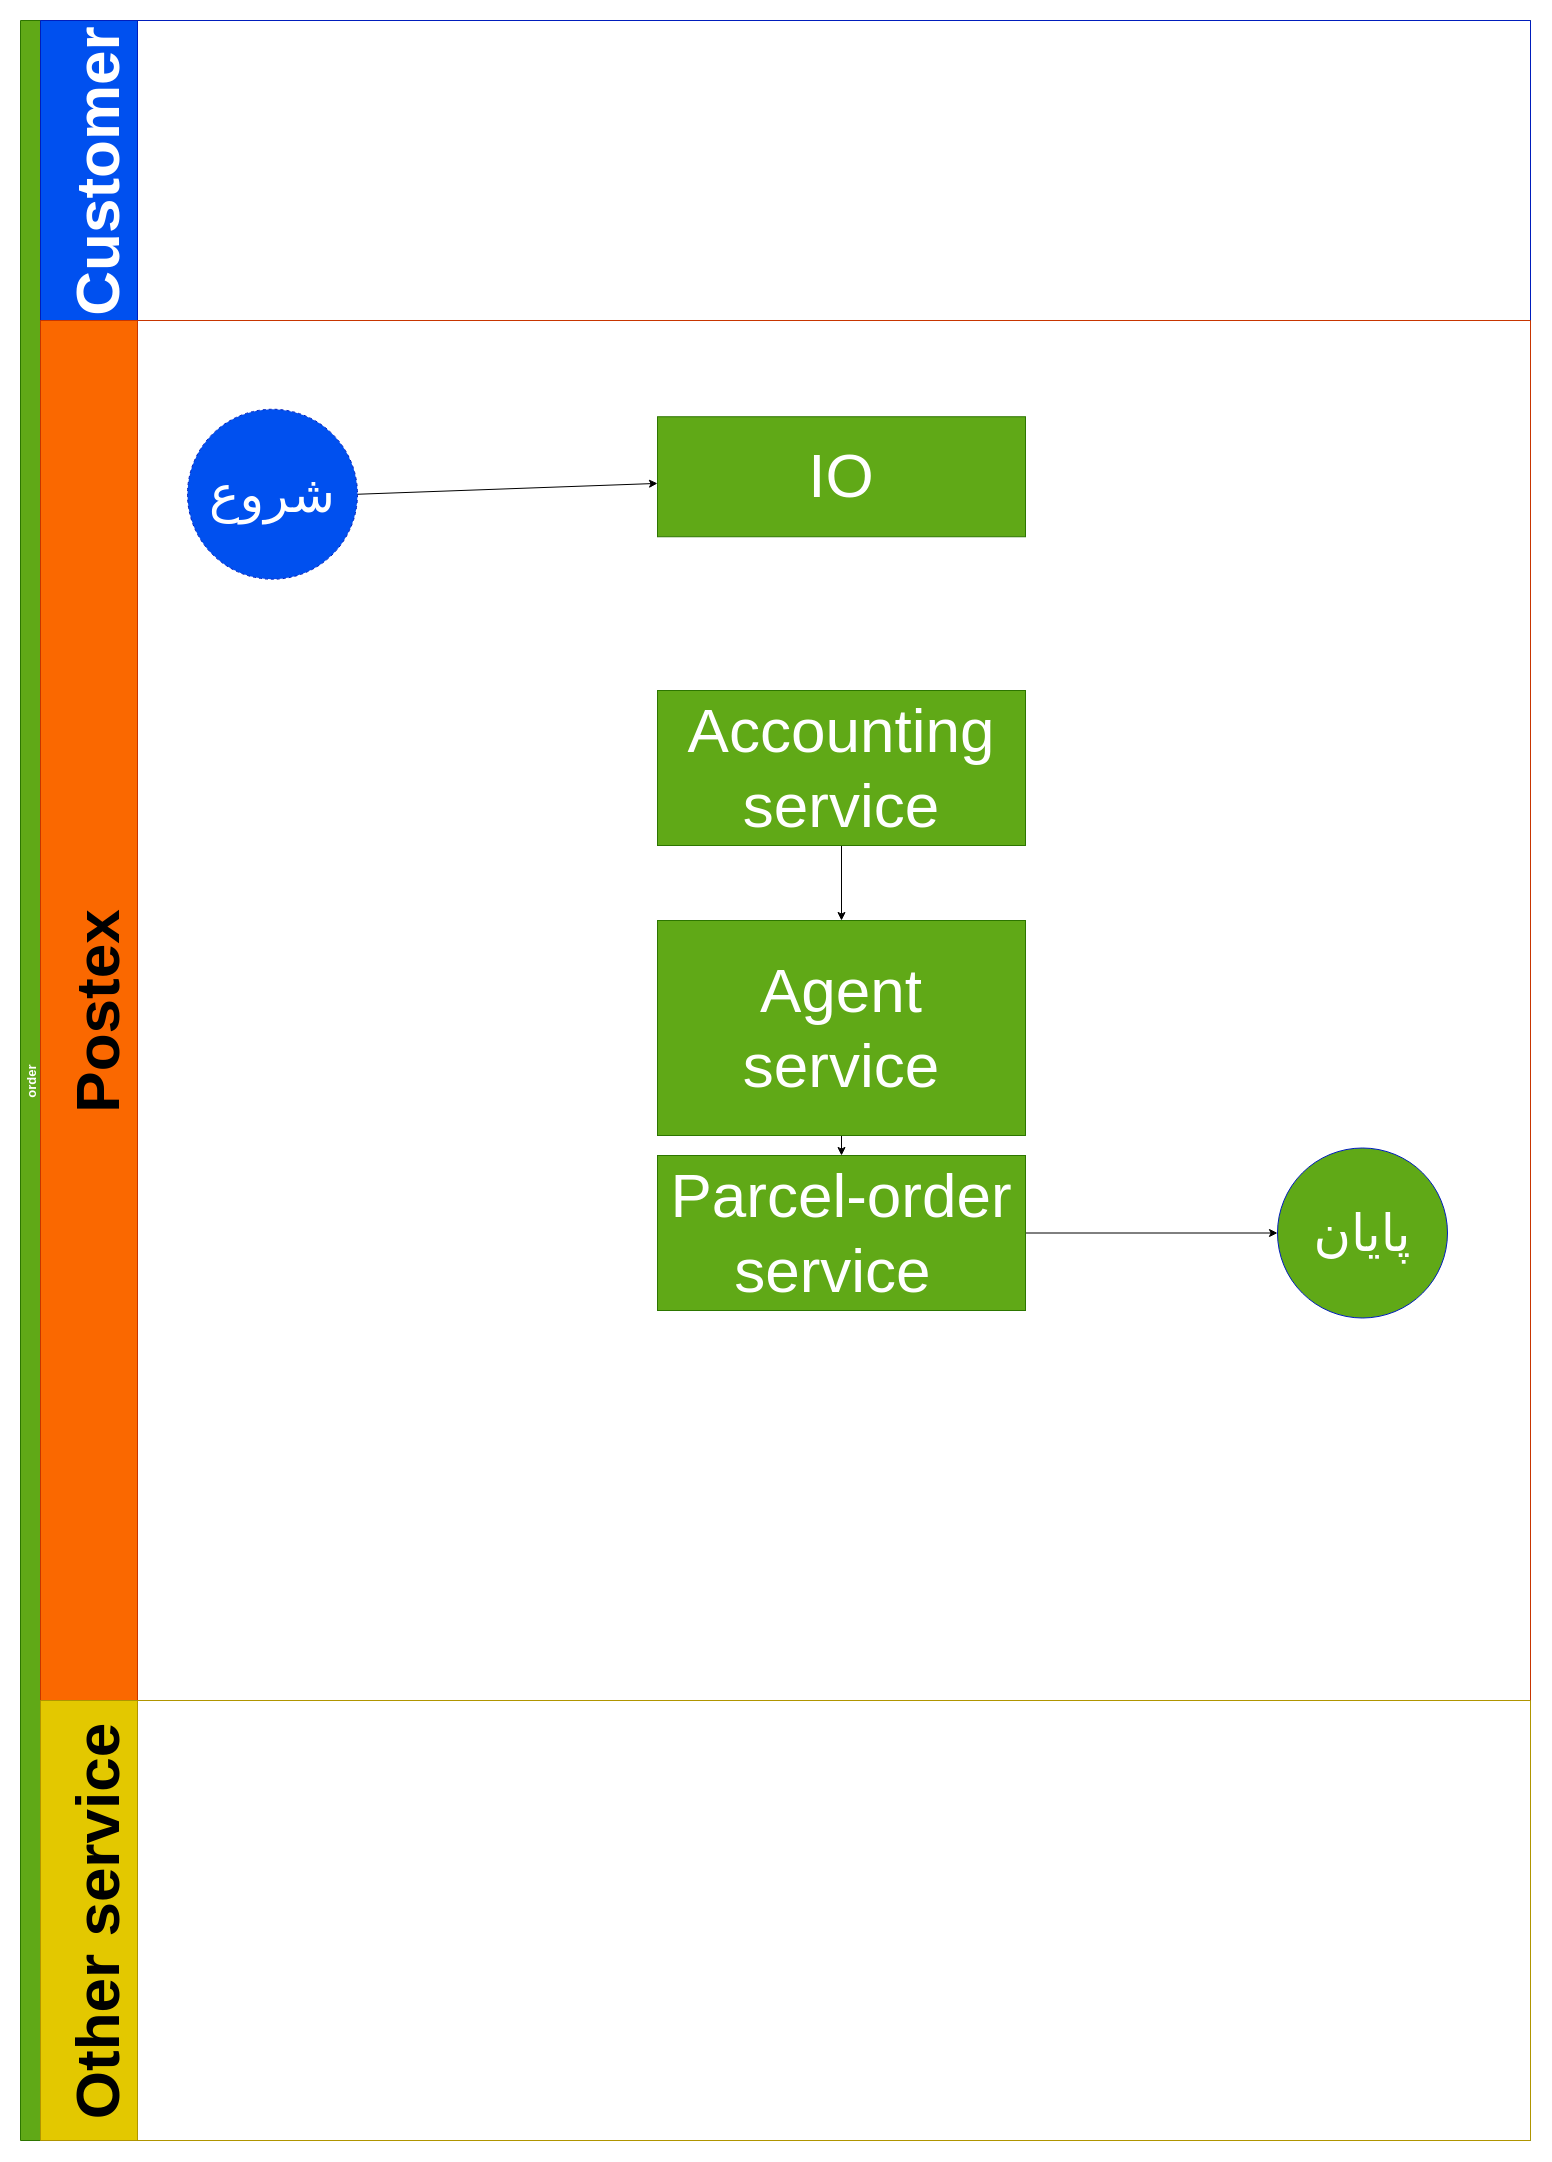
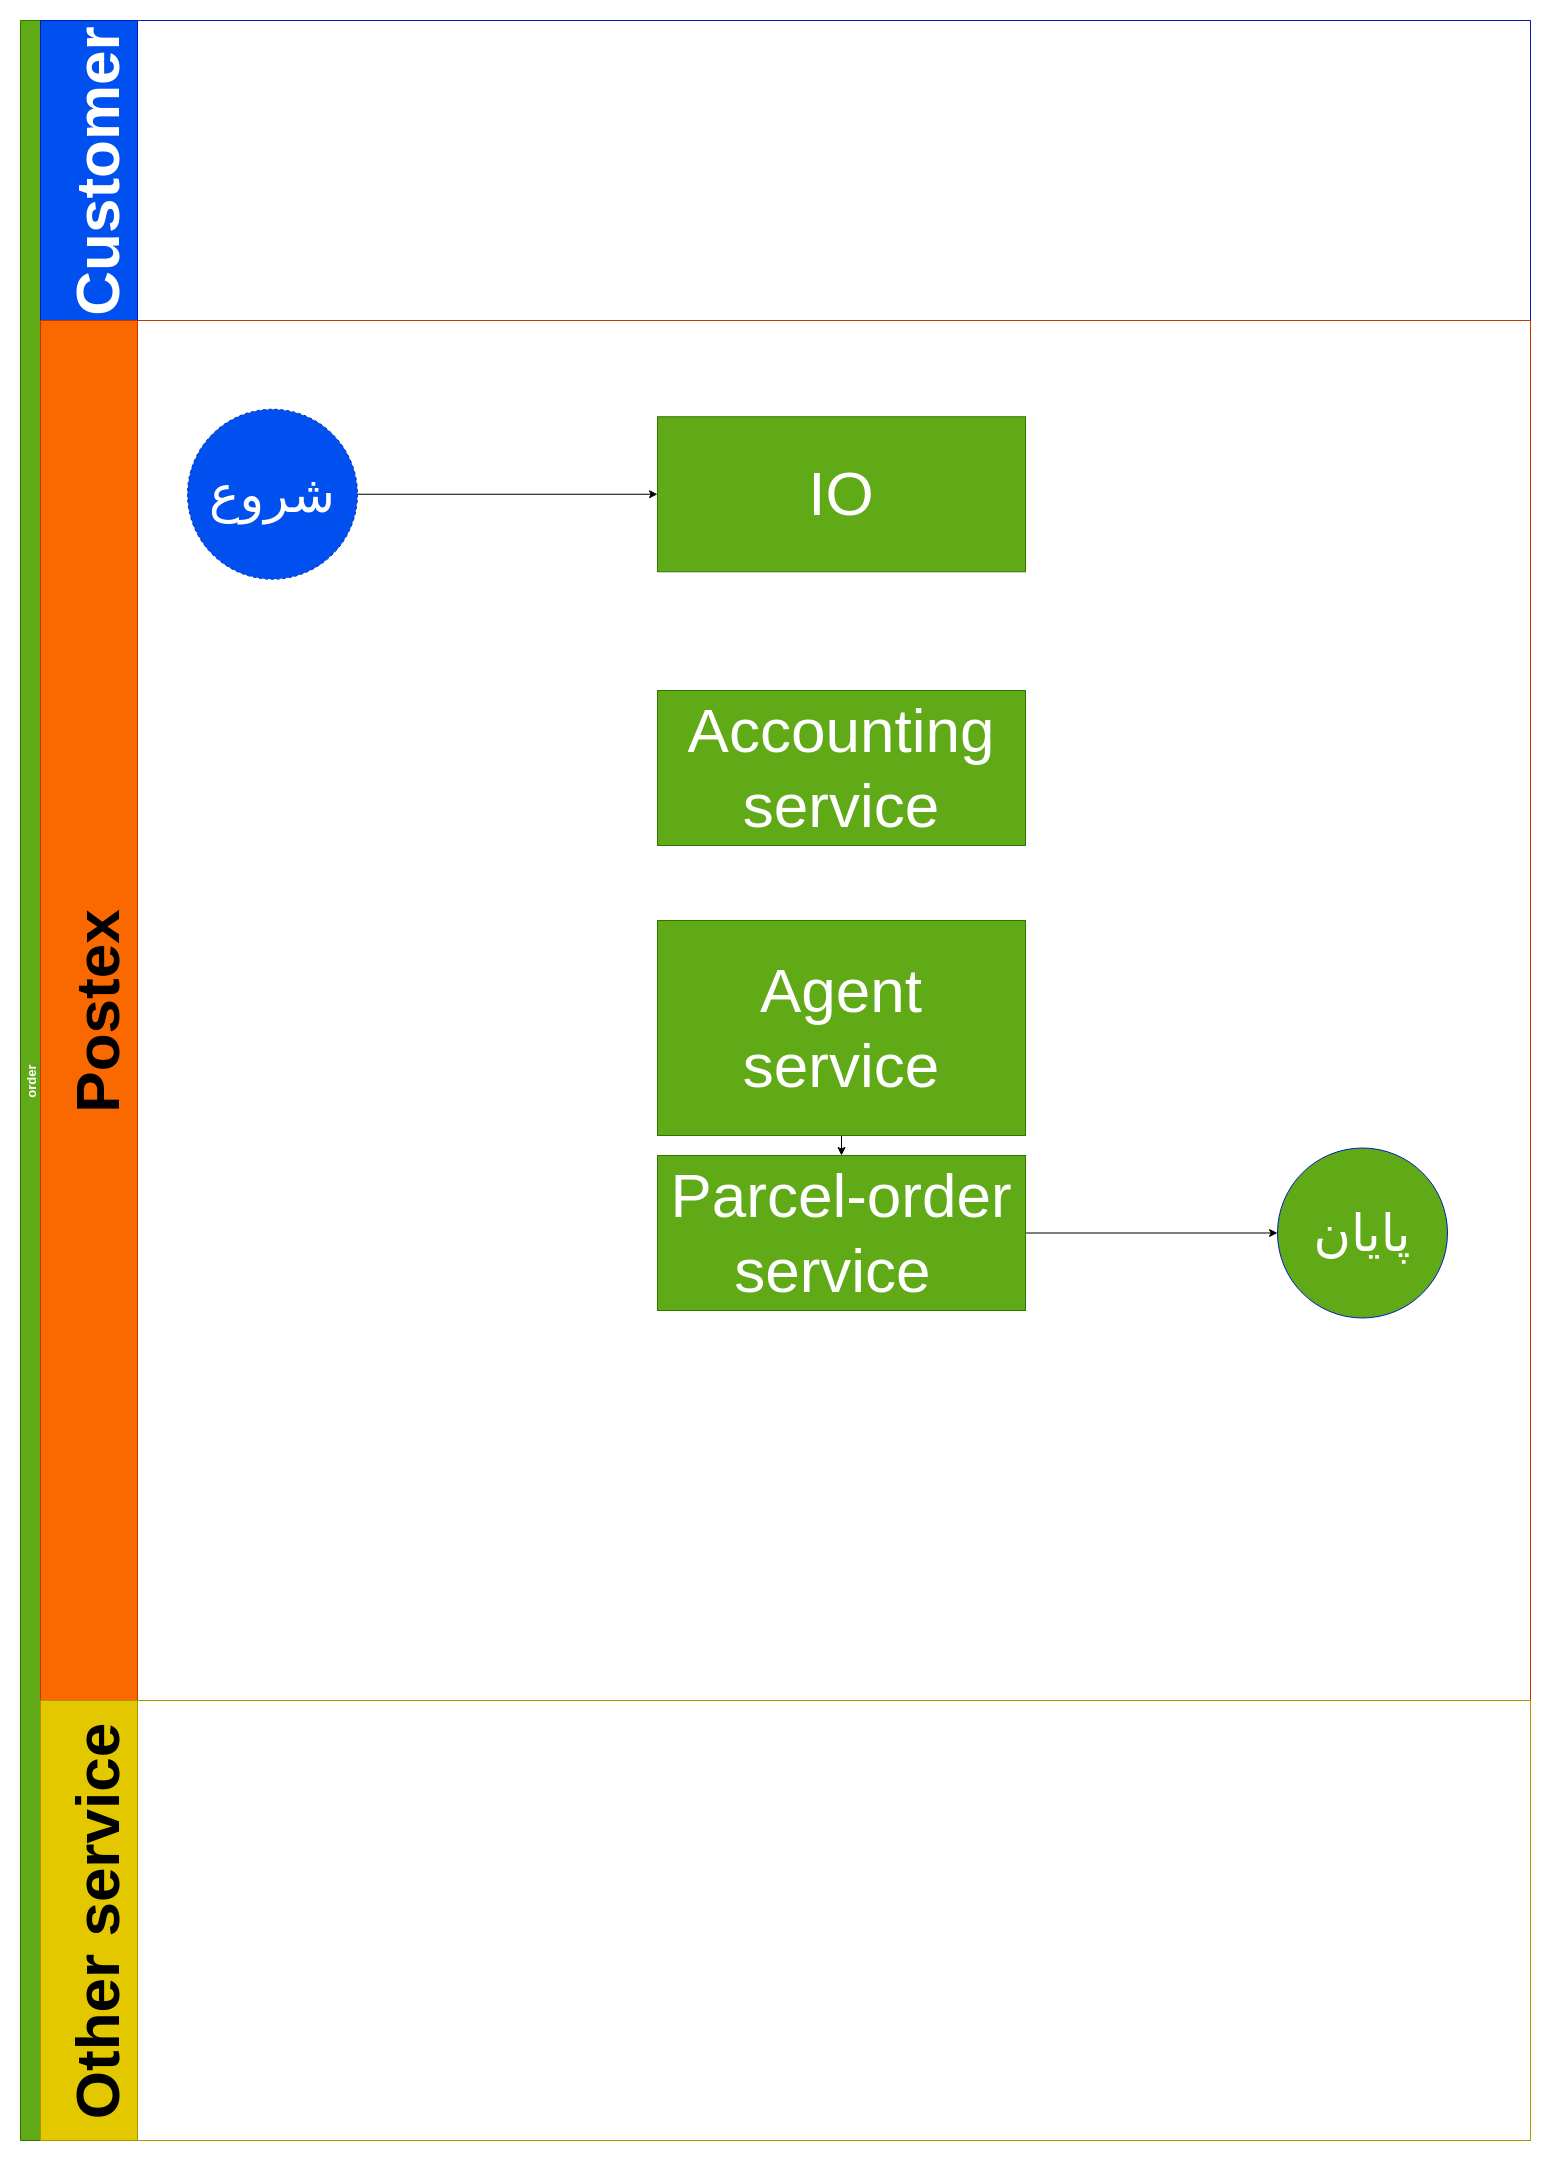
(842, 477) -> (842, 494)
(842, 880) -> none
